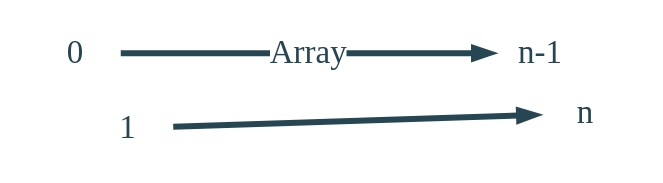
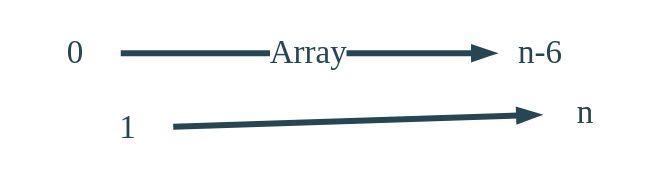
(541, 53) -> (541, 53)
